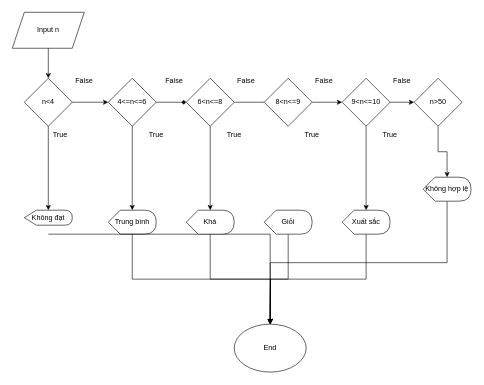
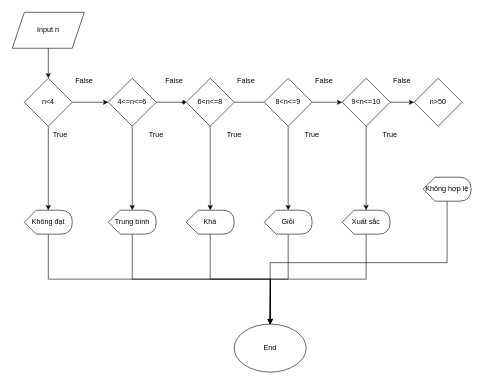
(440, 152) -> none
none -> (288, 204)
(48, 218) -> (48, 222)
